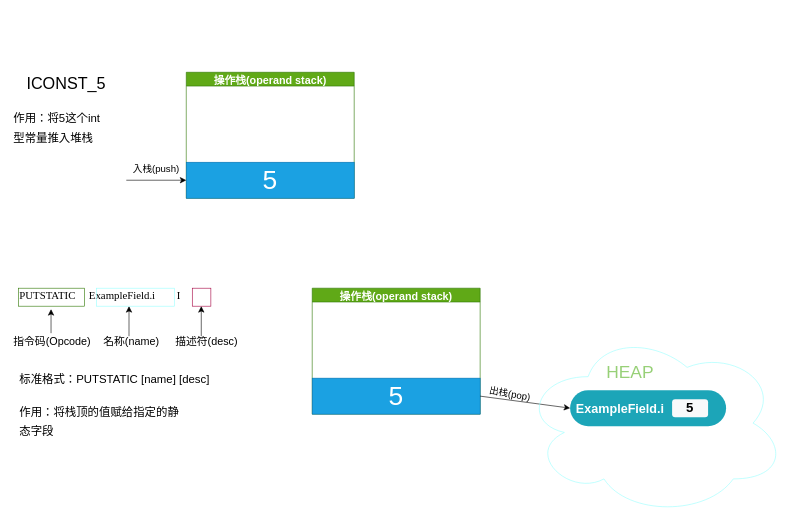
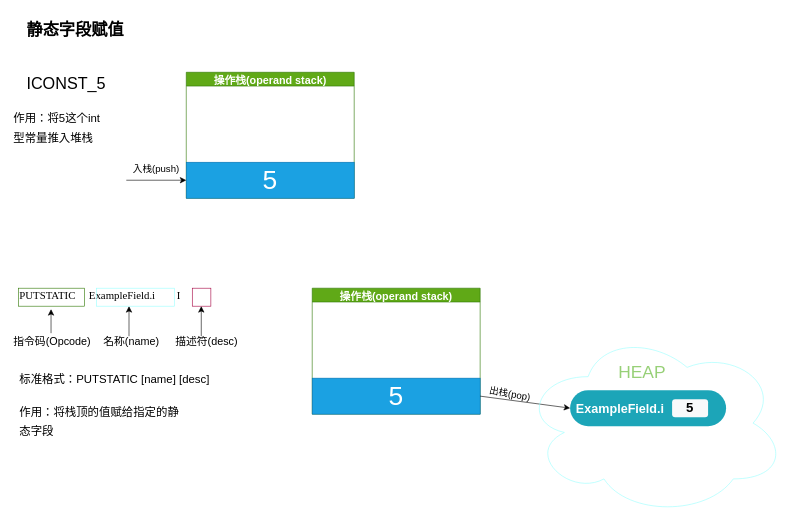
none -> (75, 30)
(630, 373) -> (642, 373)
